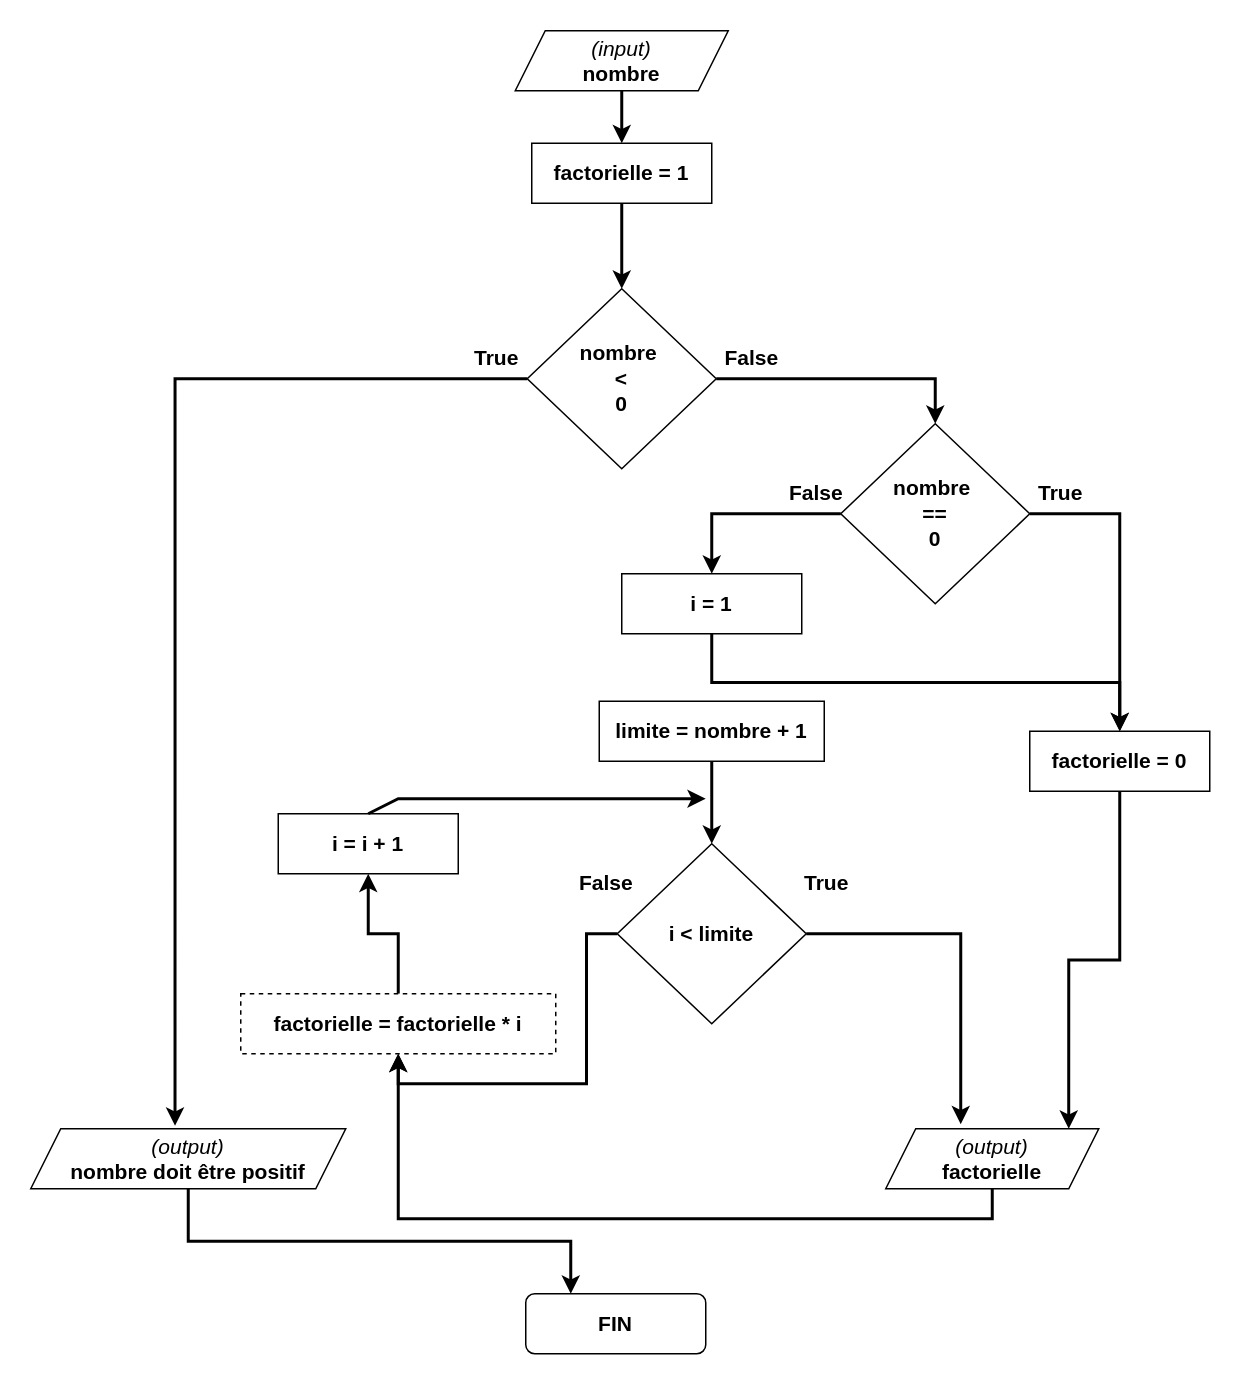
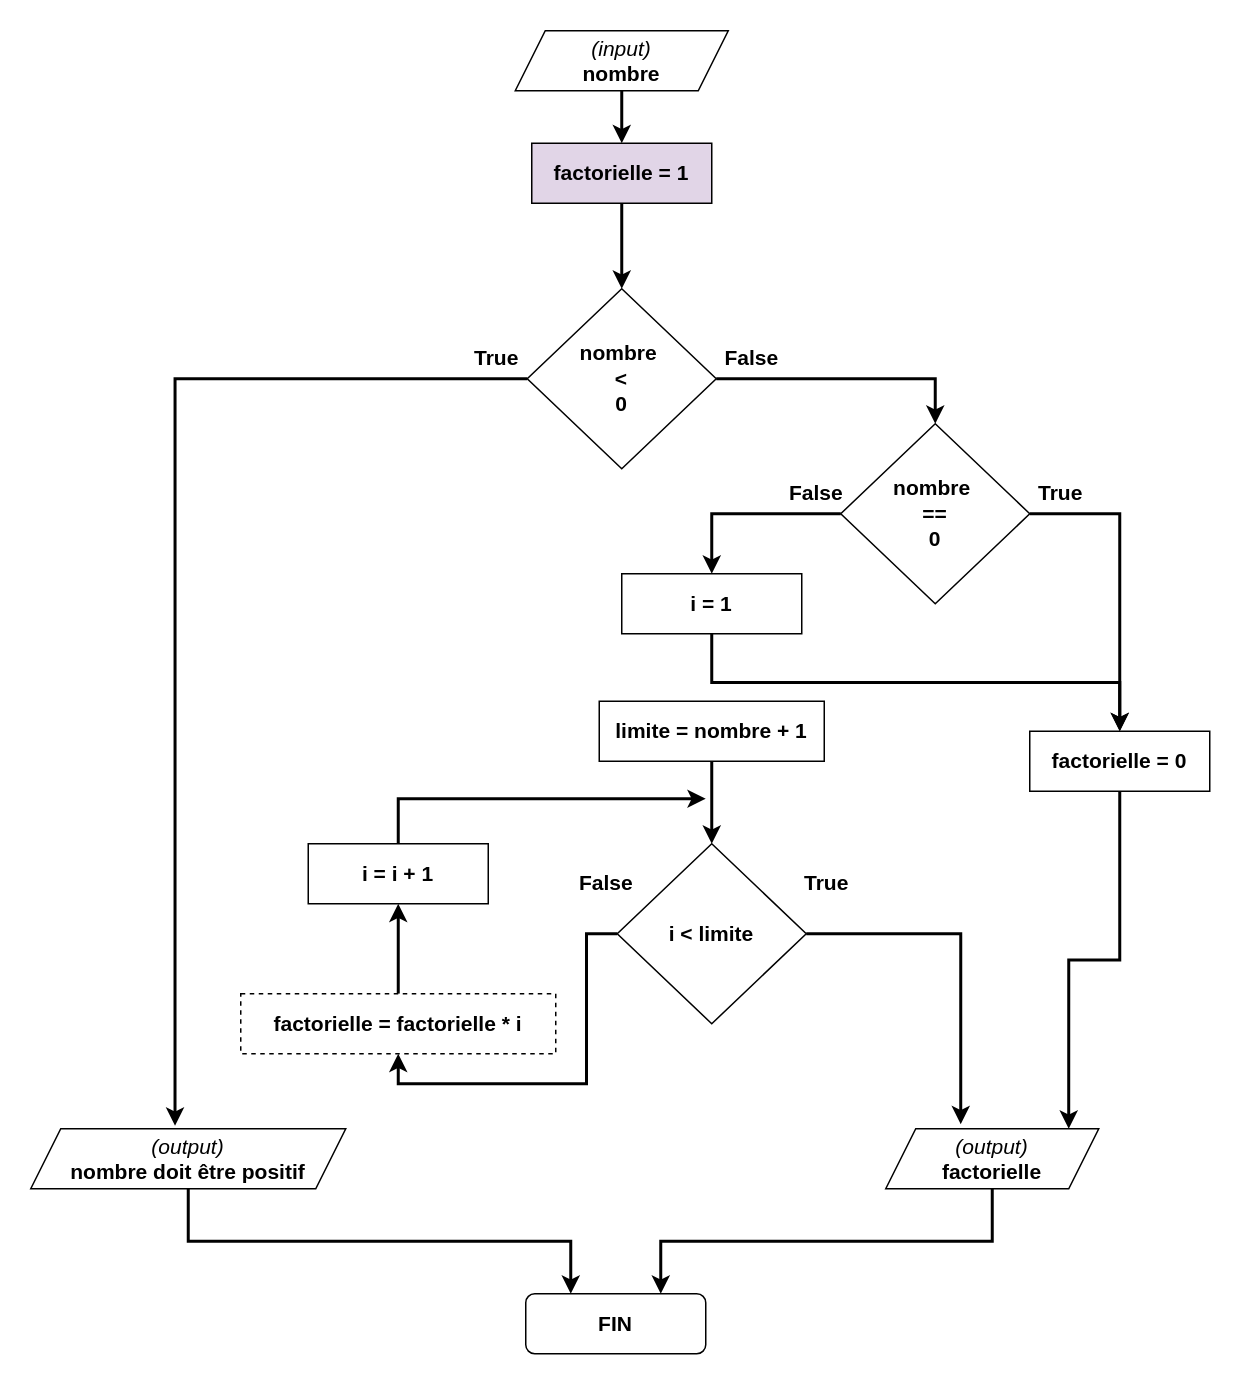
(622, 173) -> (622, 173)
(368, 844) -> (398, 874)
(631, 1219) -> (820, 1241)
